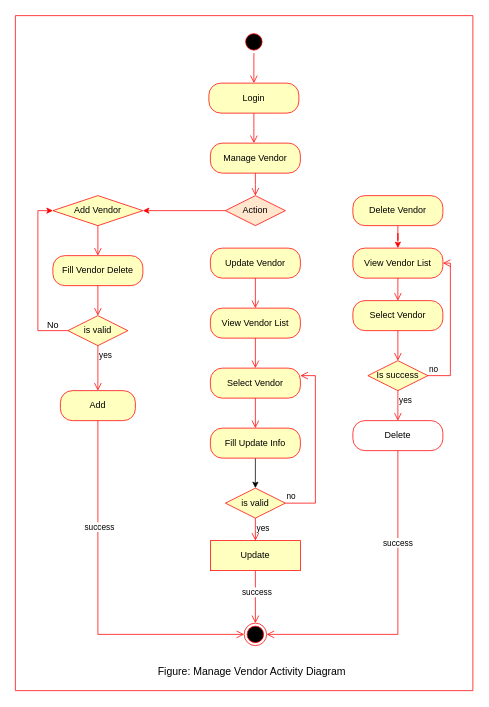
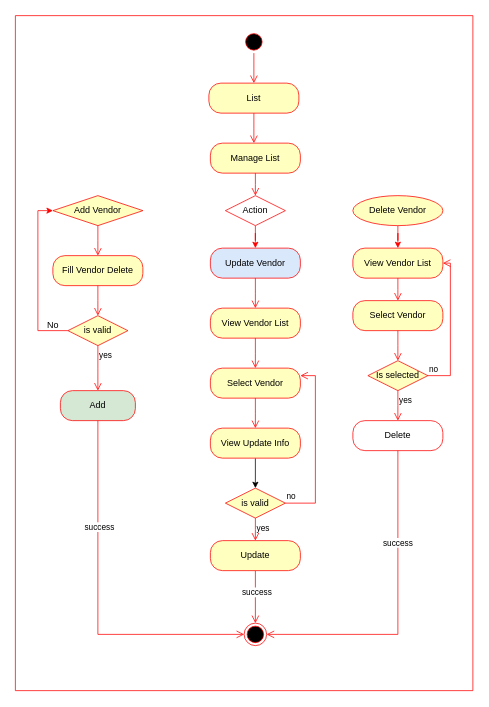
(254, 98) -> (254, 98)
(255, 158) -> (255, 158)
(187, 210) -> none
(255, 210) -> (255, 210)
(398, 210) -> (398, 210)
none -> (255, 239)
(255, 263) -> (255, 263)
(398, 375) -> (398, 375)
(98, 405) -> (98, 405)
(255, 443) -> (255, 443)
(255, 555) -> (255, 555)
(252, 672) -> none
